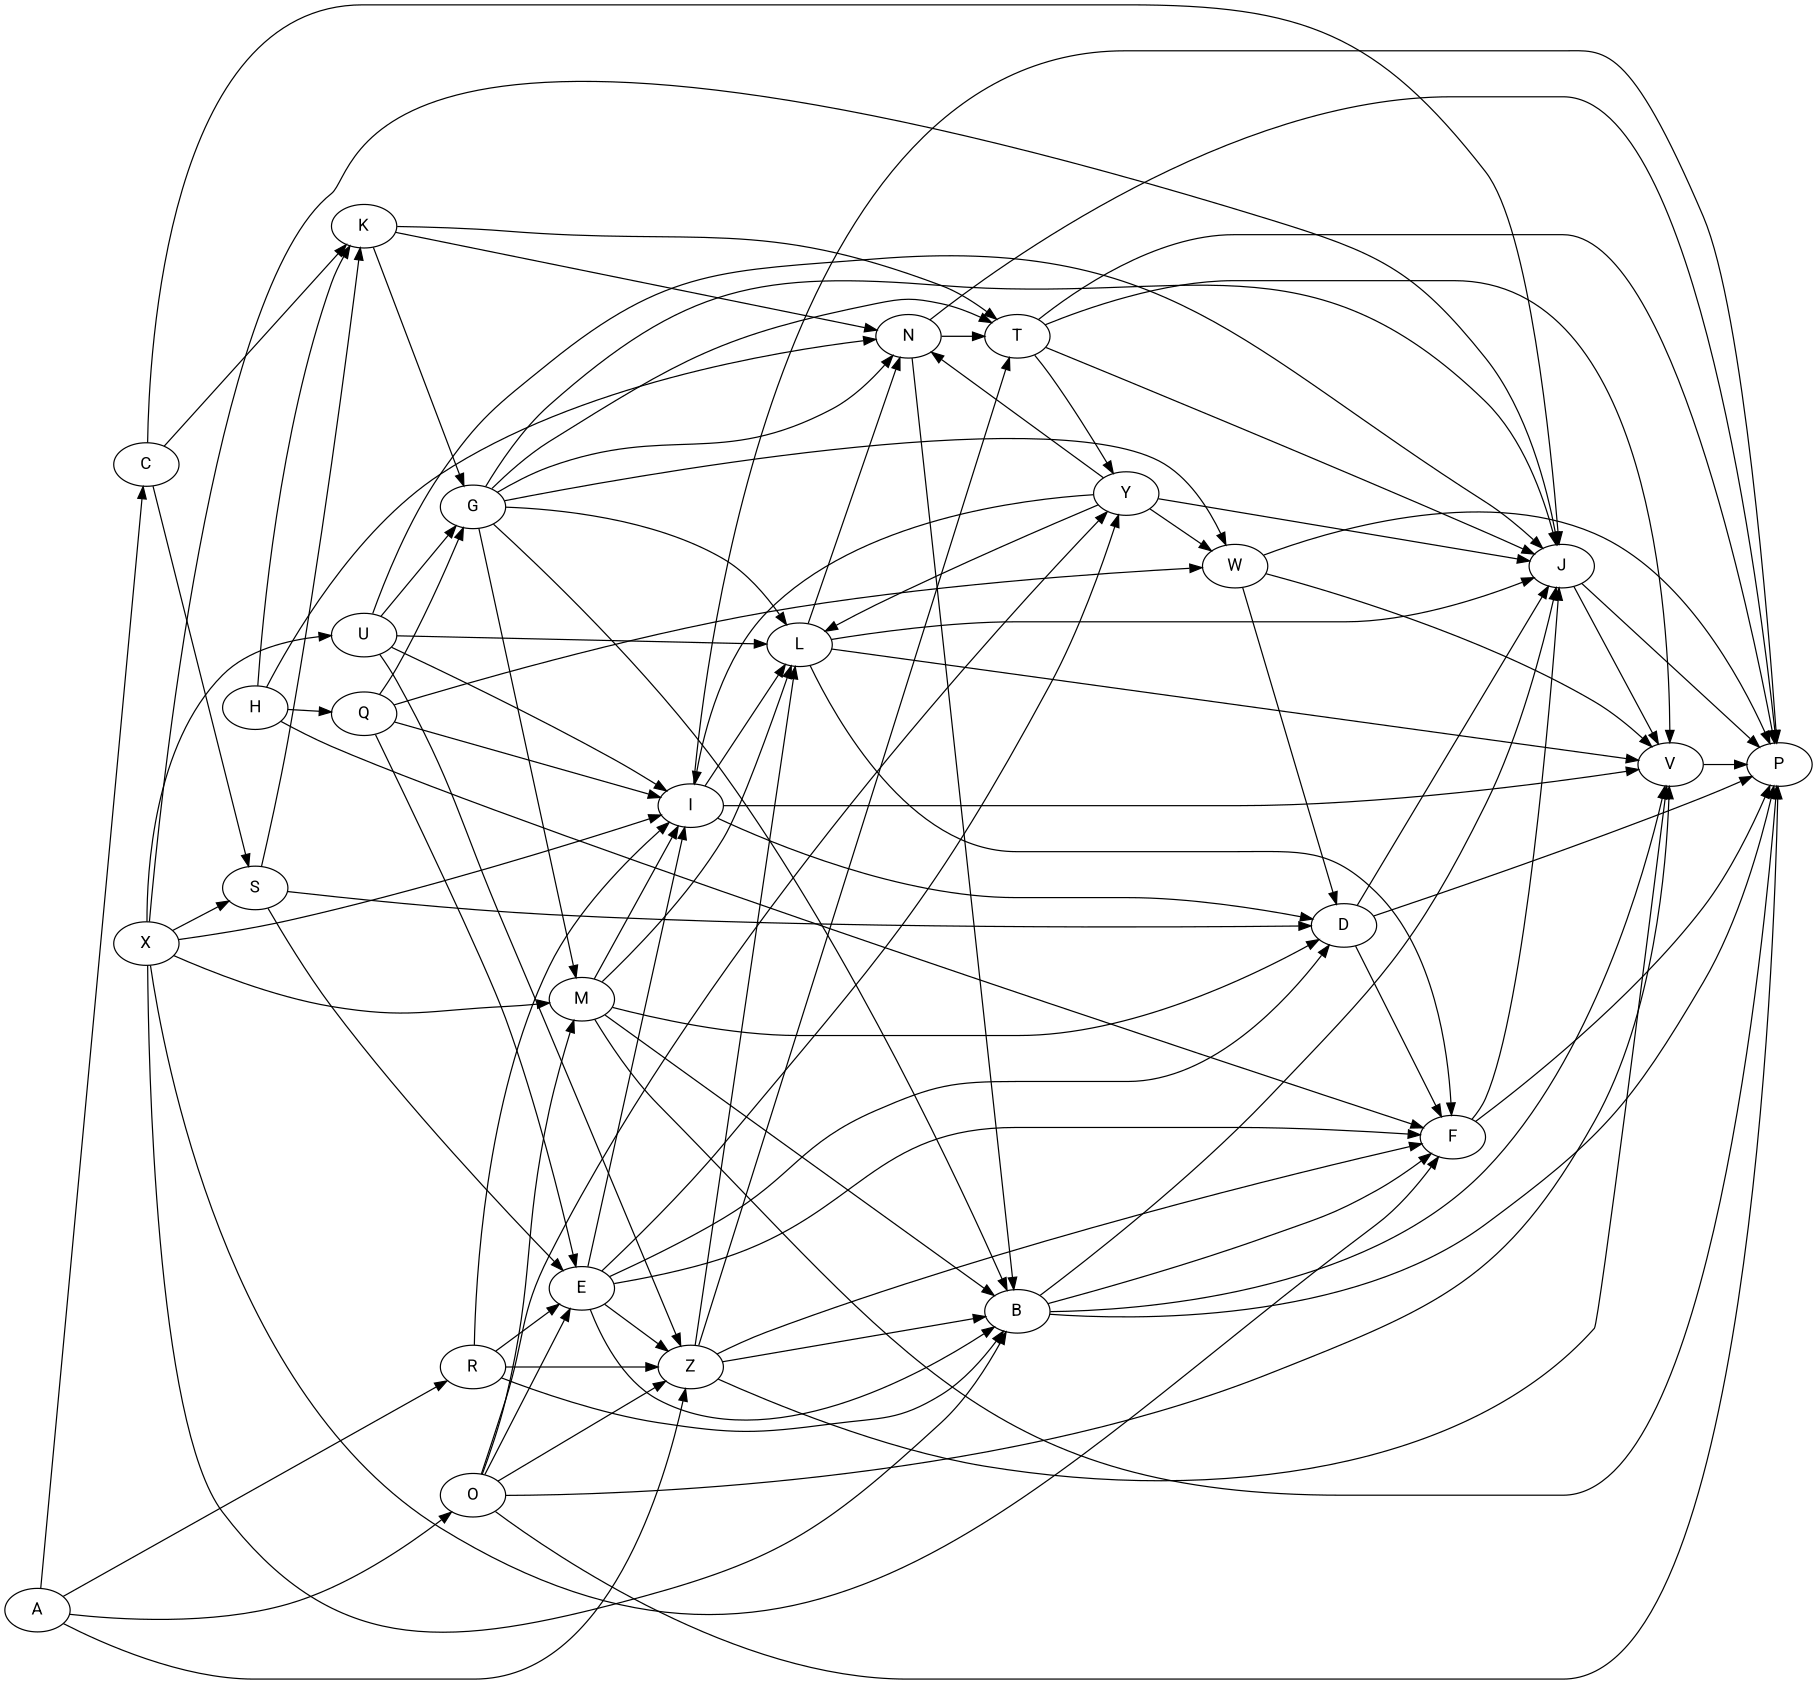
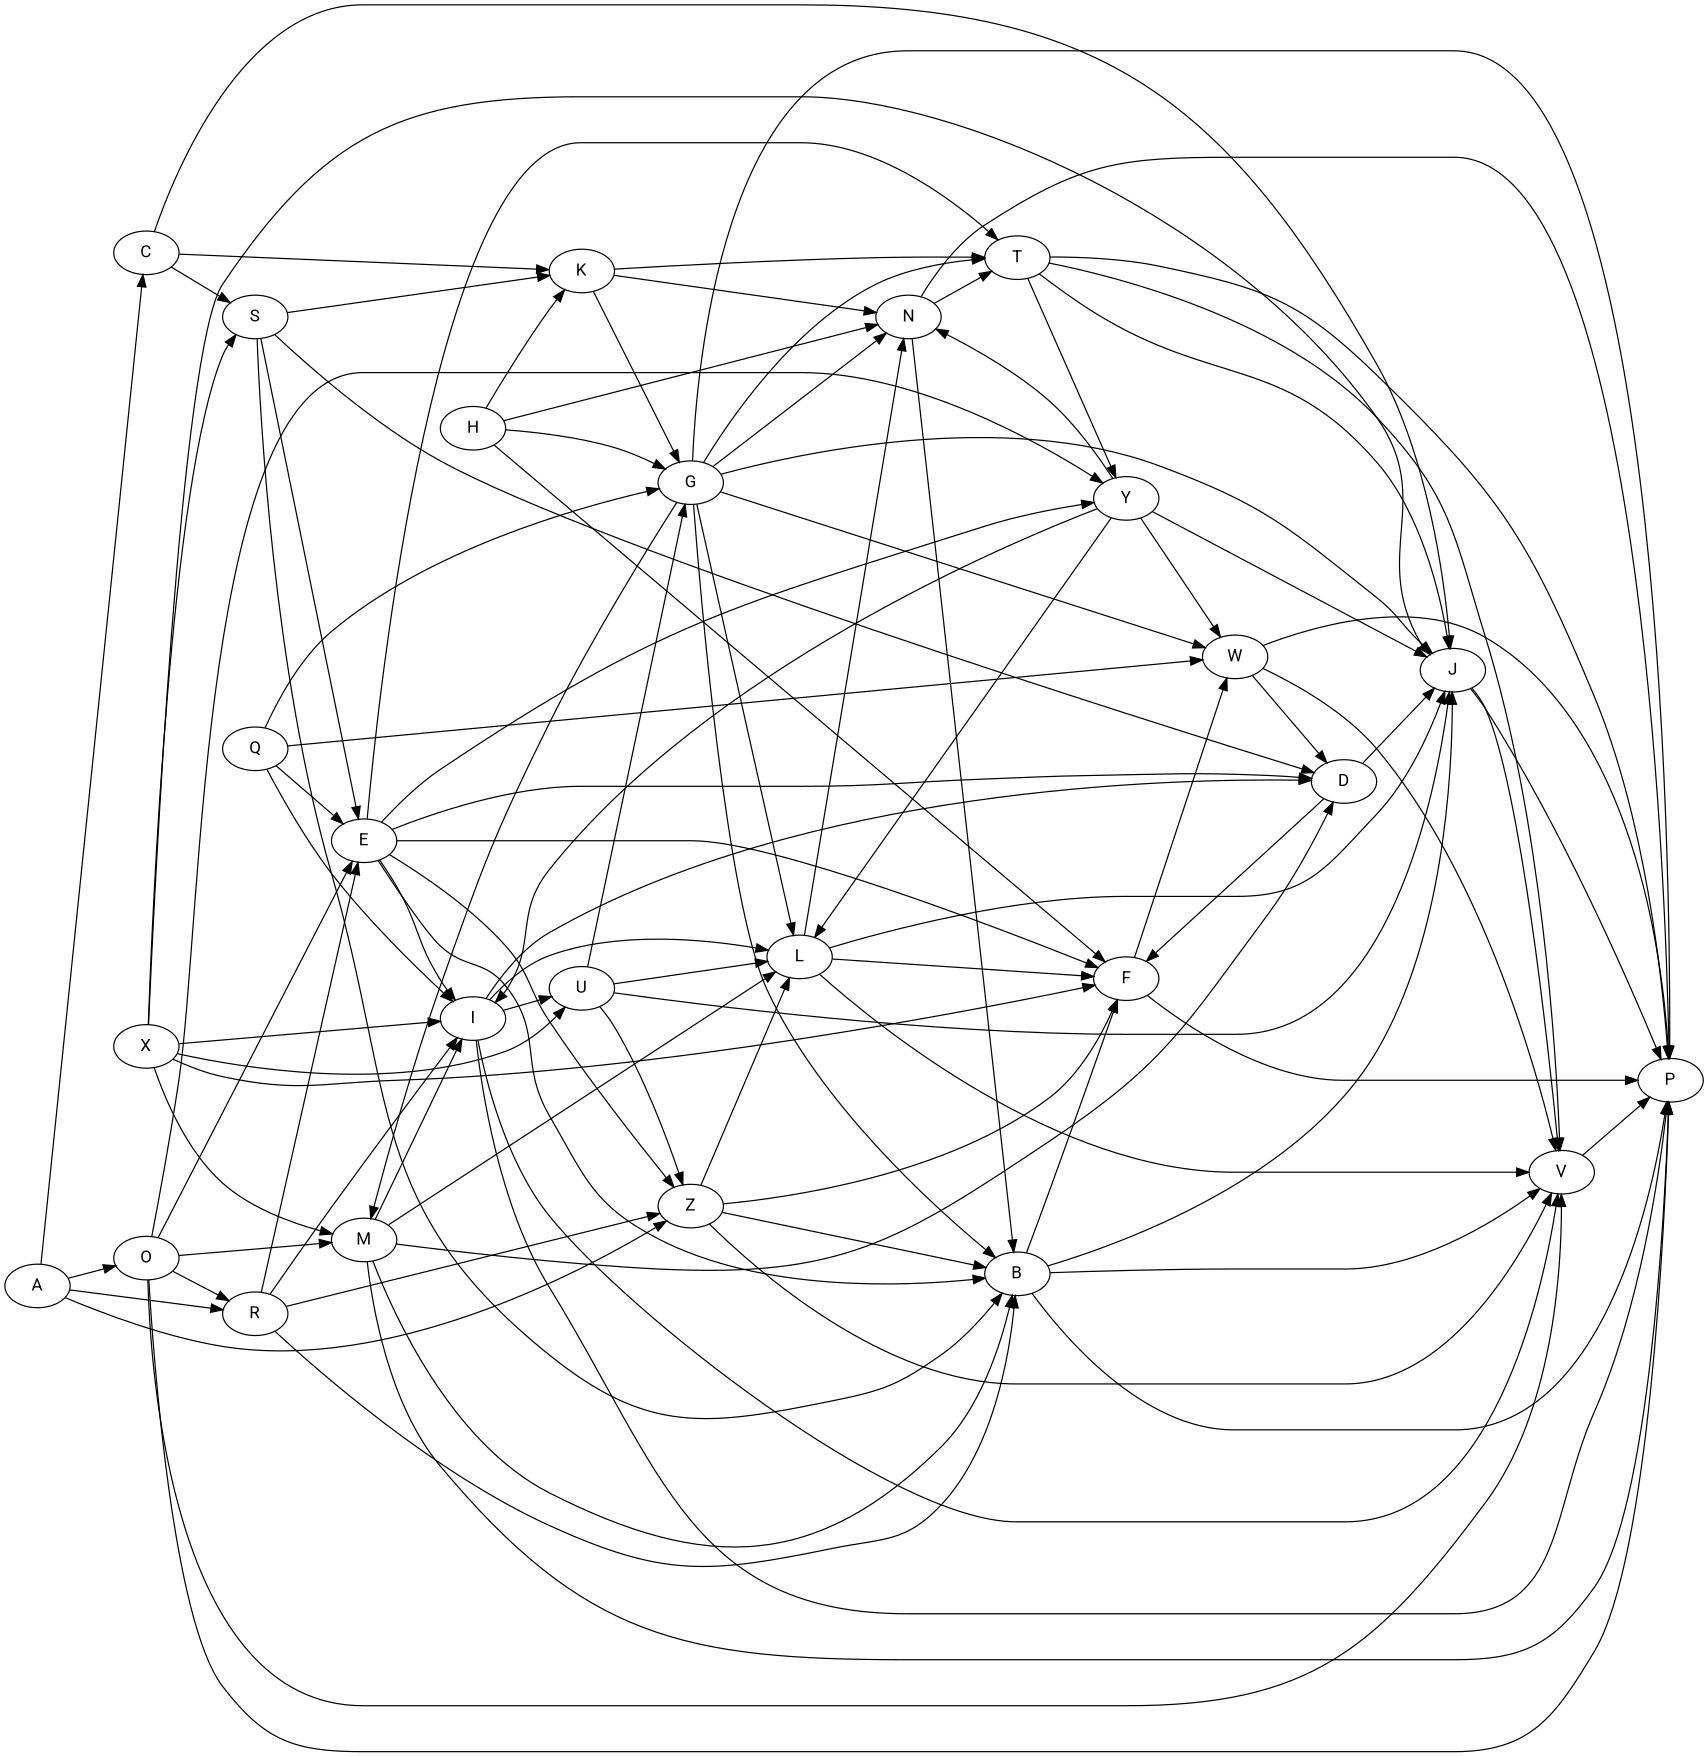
(303, 710) -> (582, 440)
(532, 716) -> (526, 1004)
(1558, 852) -> (1458, 53)
(852, 857) -> (481, 248)
(1531, 877) -> (1179, 824)
(577, 1434) -> (195, 1283)
(362, 1619) -> (388, 1115)
